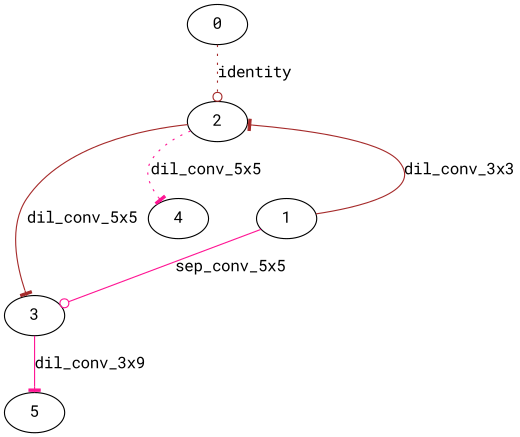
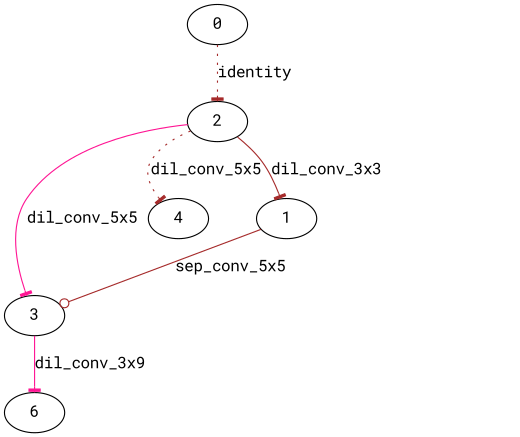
(217, 69) -> (217, 69)
(384, 151) -> (262, 162)
(154, 156) -> (154, 156)
(58, 168) -> (58, 168)
(165, 266) -> (165, 266)
(35, 413) -> (35, 413)
